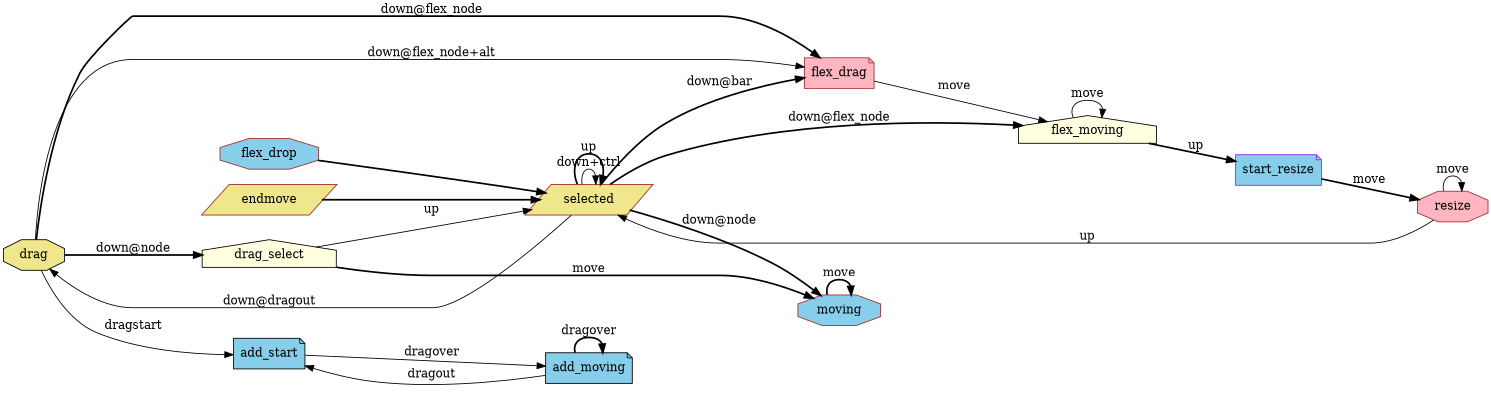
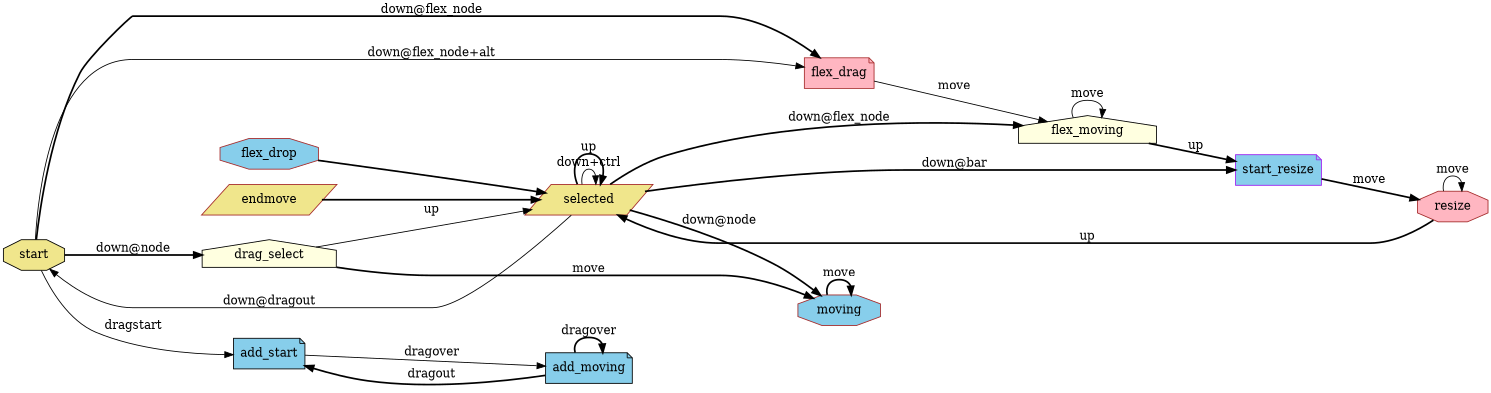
(687, 112) -> (935, 170)
(1030, 243) -> (1030, 243)
(34, 255) -> (34, 255)
(429, 384) -> (429, 384)
